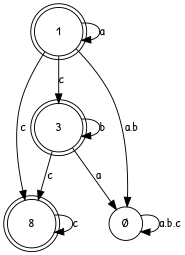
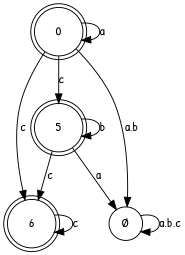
(59, 32) -> (59, 32)
(59, 128) -> (59, 128)
(32, 224) -> (32, 224)
